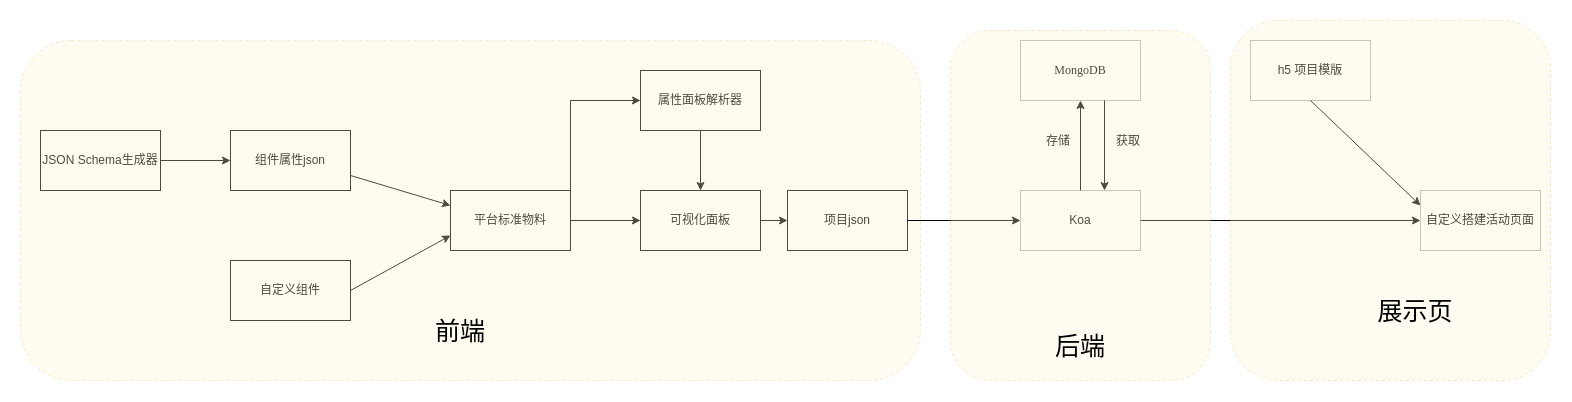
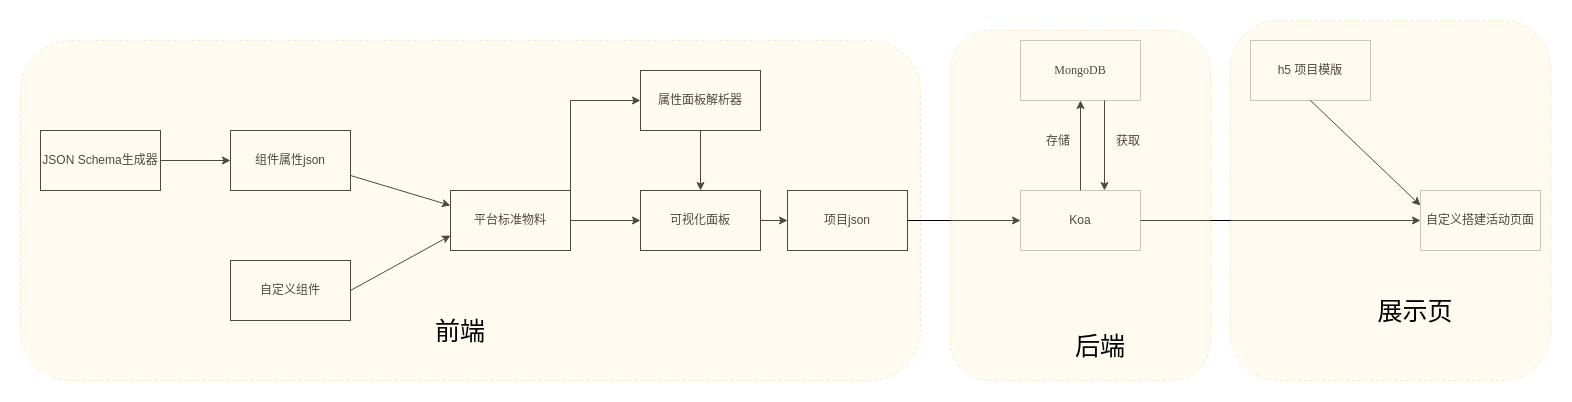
(1081, 346) -> (1101, 346)
